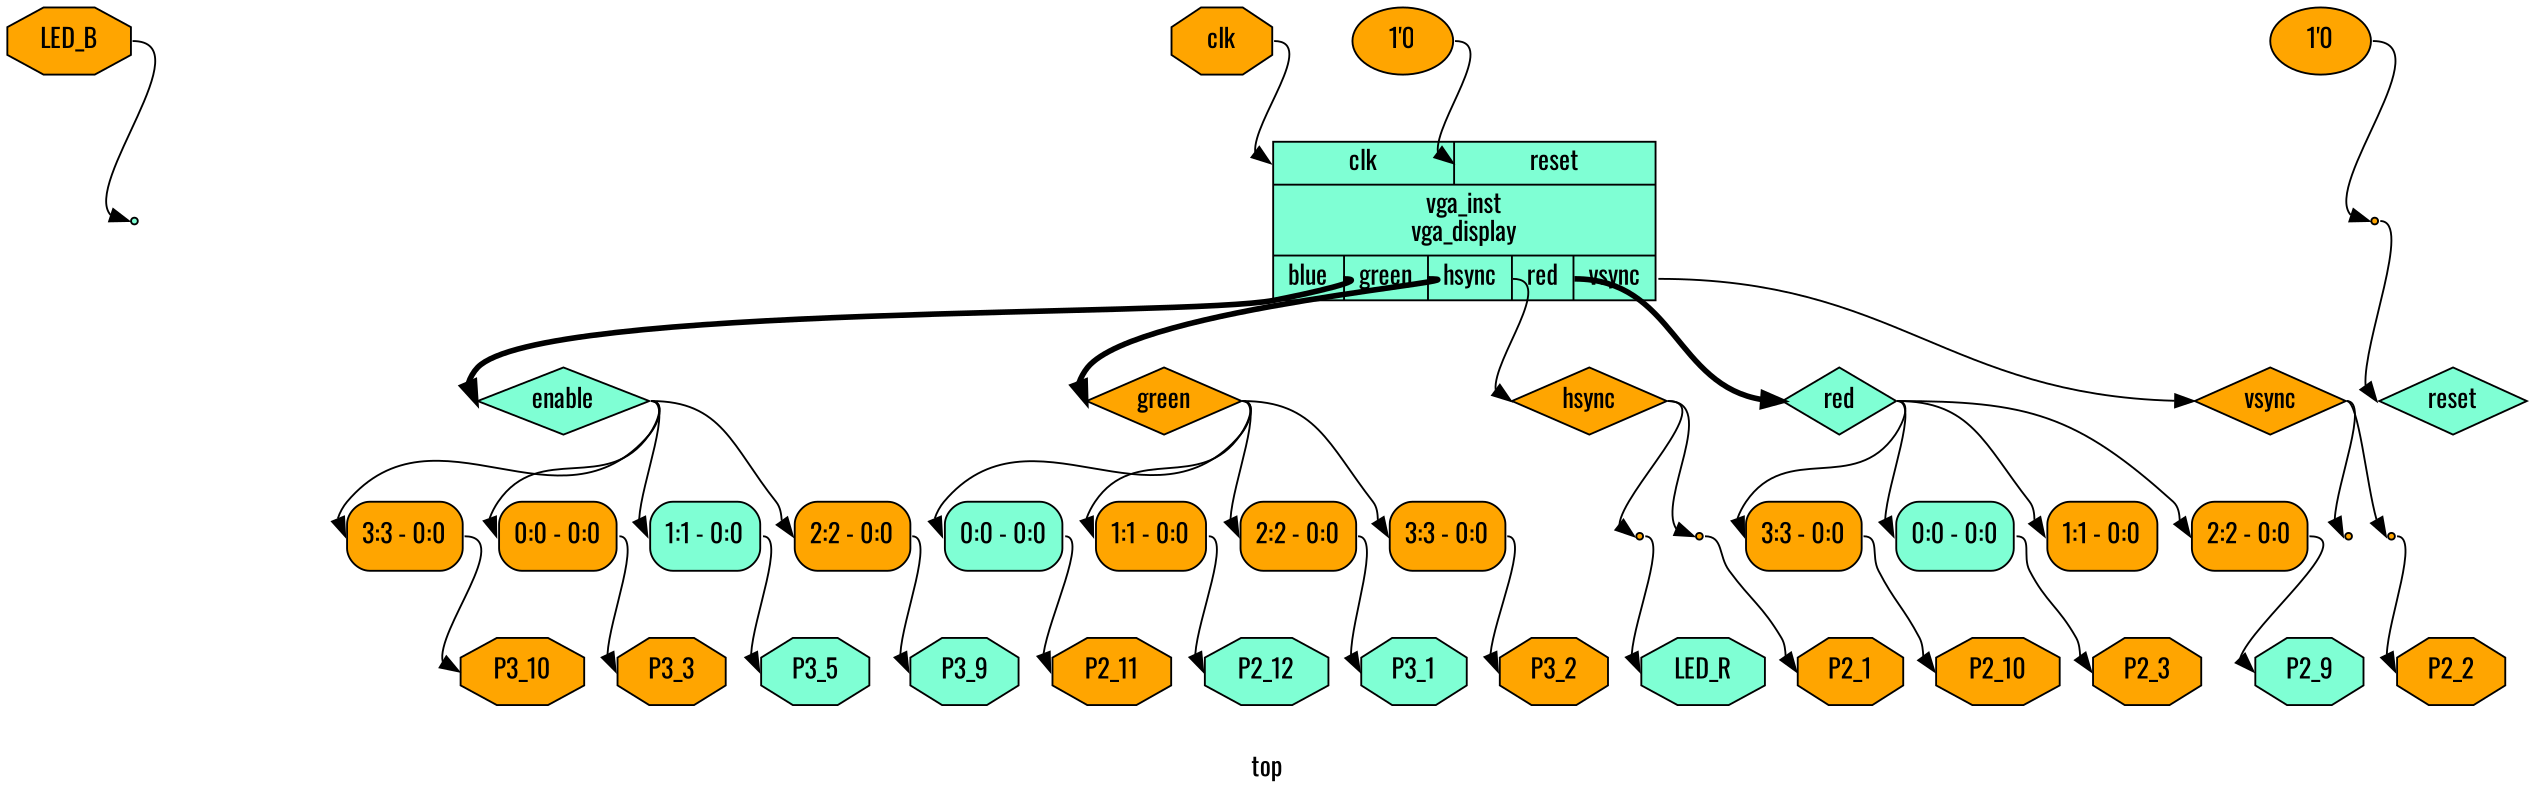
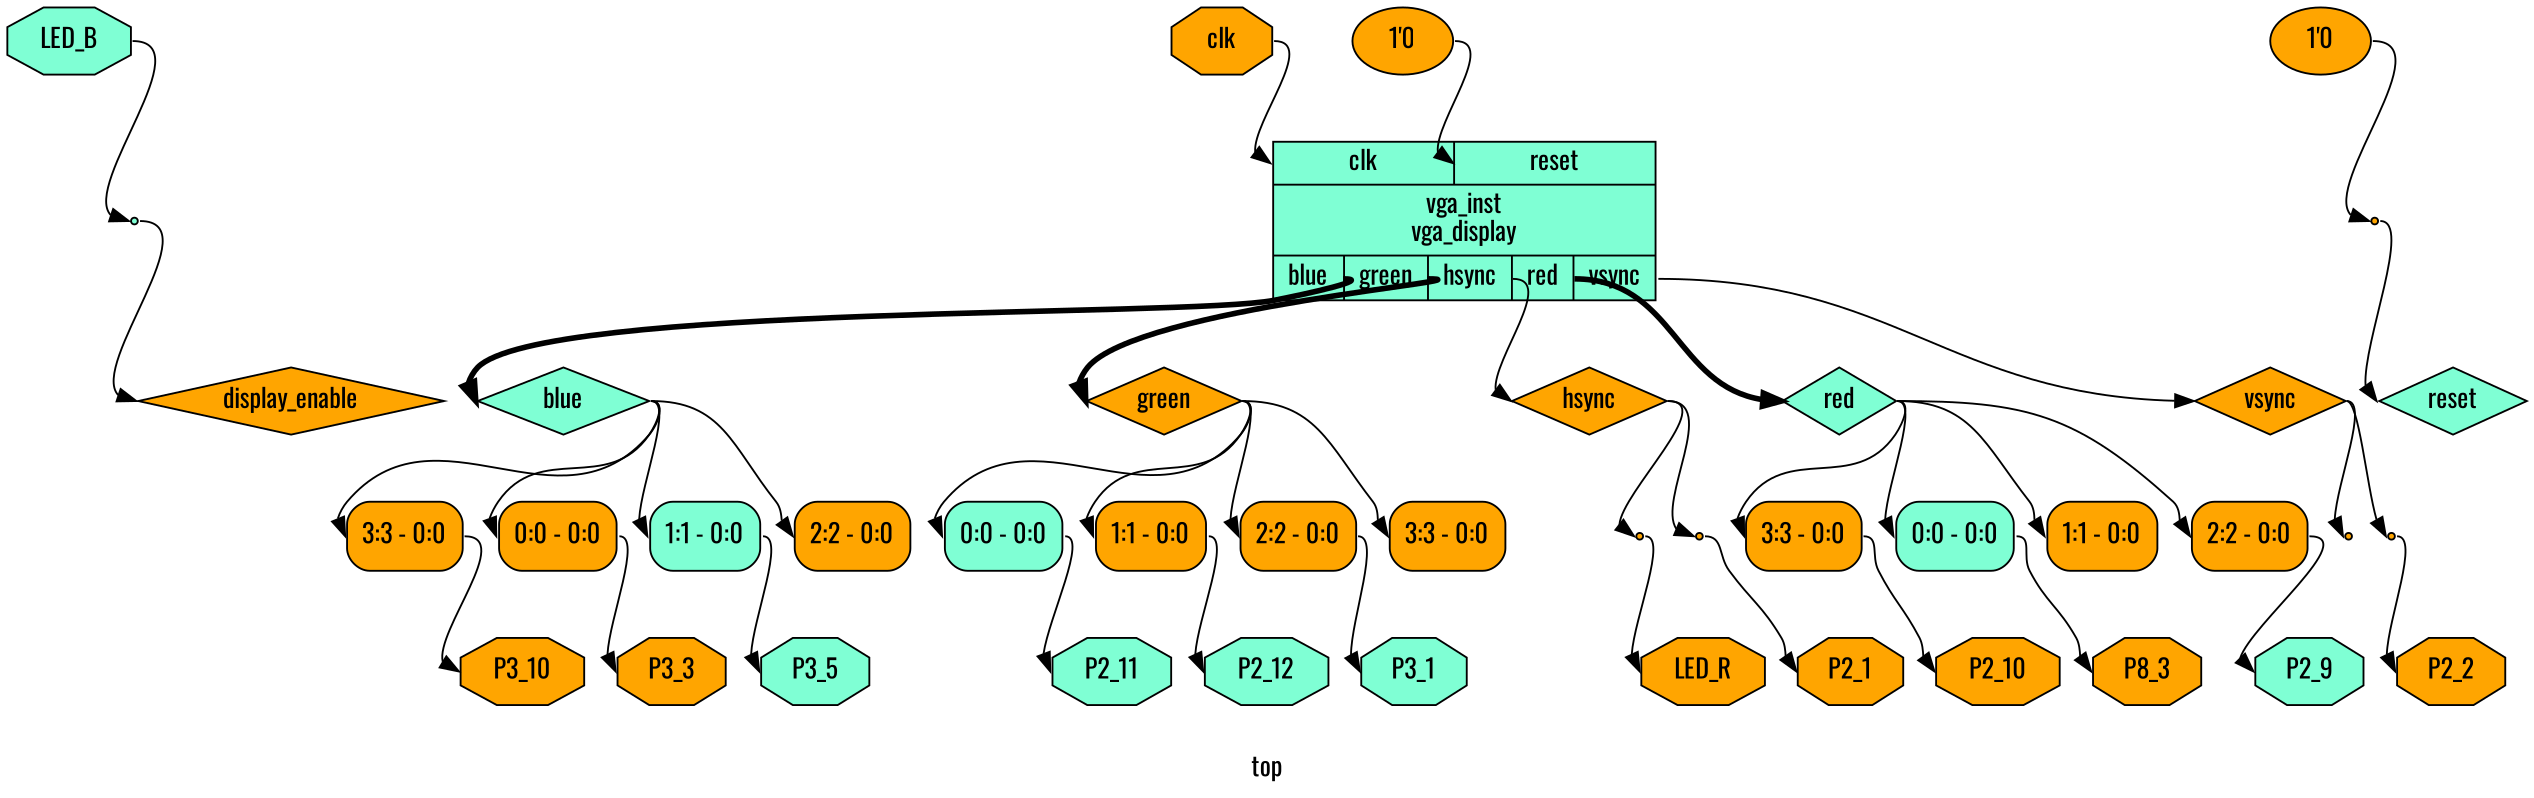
(69, 41) -> (69, 41)
none -> (291, 401)
(563, 401) -> (563, 401)
(964, 672) -> none
(1112, 672) -> (1112, 672)
(1554, 672) -> none
(1703, 672) -> (1703, 672)
(2147, 672) -> (2147, 672)
